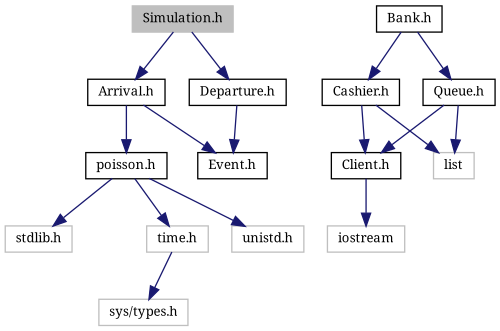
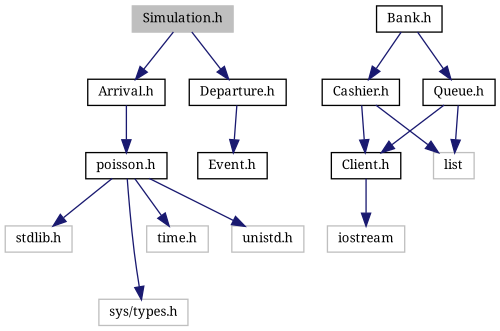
(174, 125) -> none
(163, 270) -> (132, 233)
